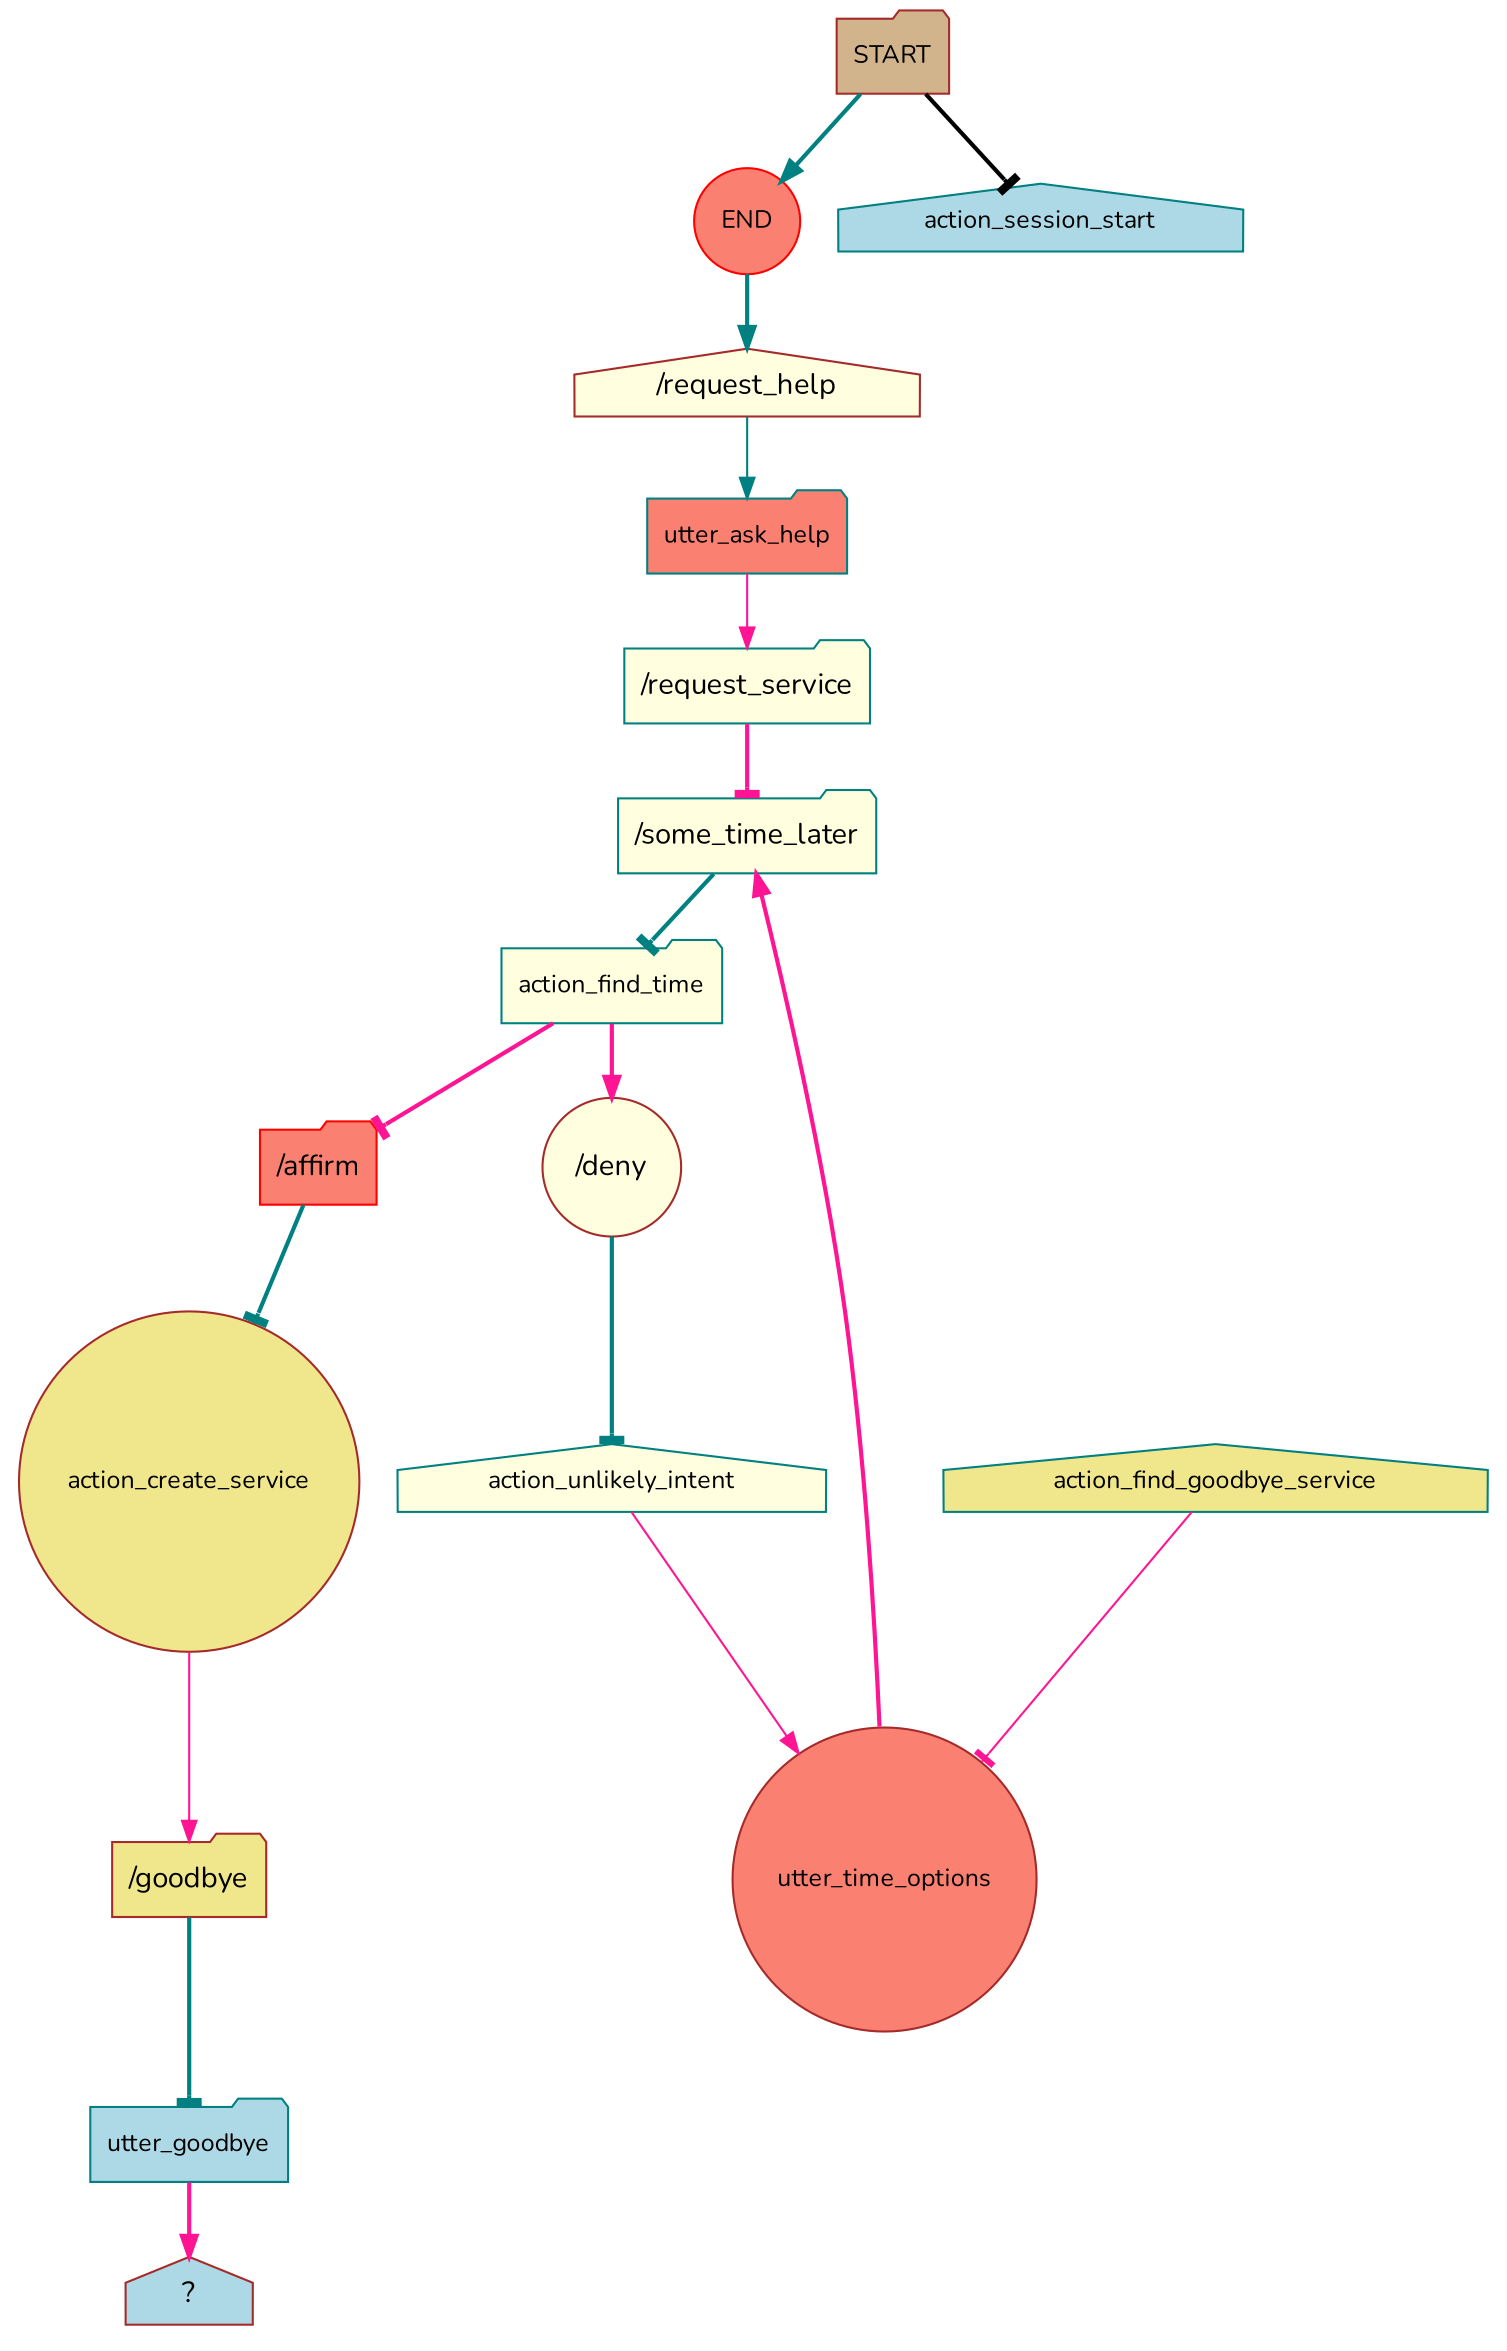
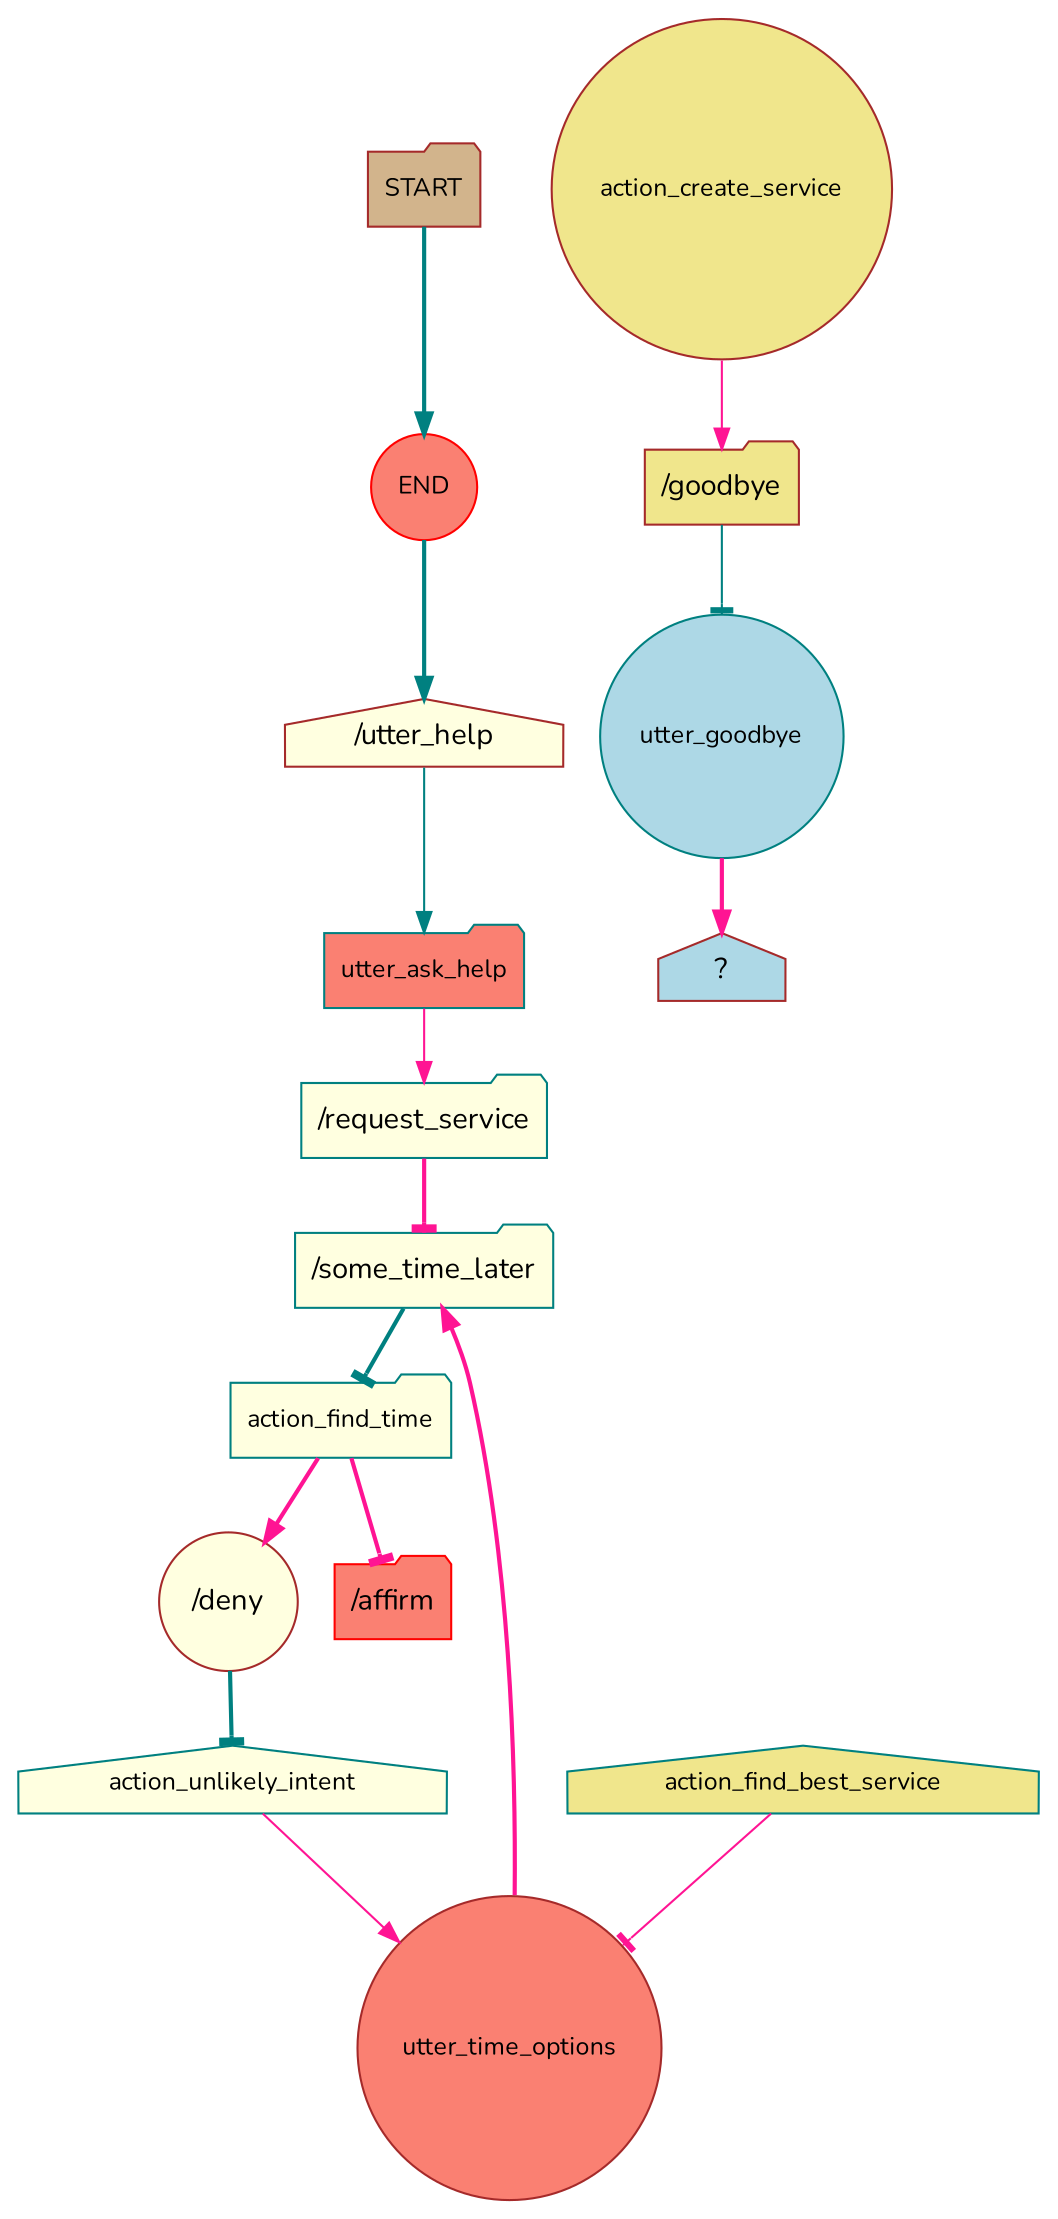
(1041, 221) -> none
(747, 386) -> (424, 736)
(281, 1259) -> none
(1216, 1482) -> (803, 1783)
(189, 2007) -> (722, 564)
(189, 2144) -> (722, 736)
